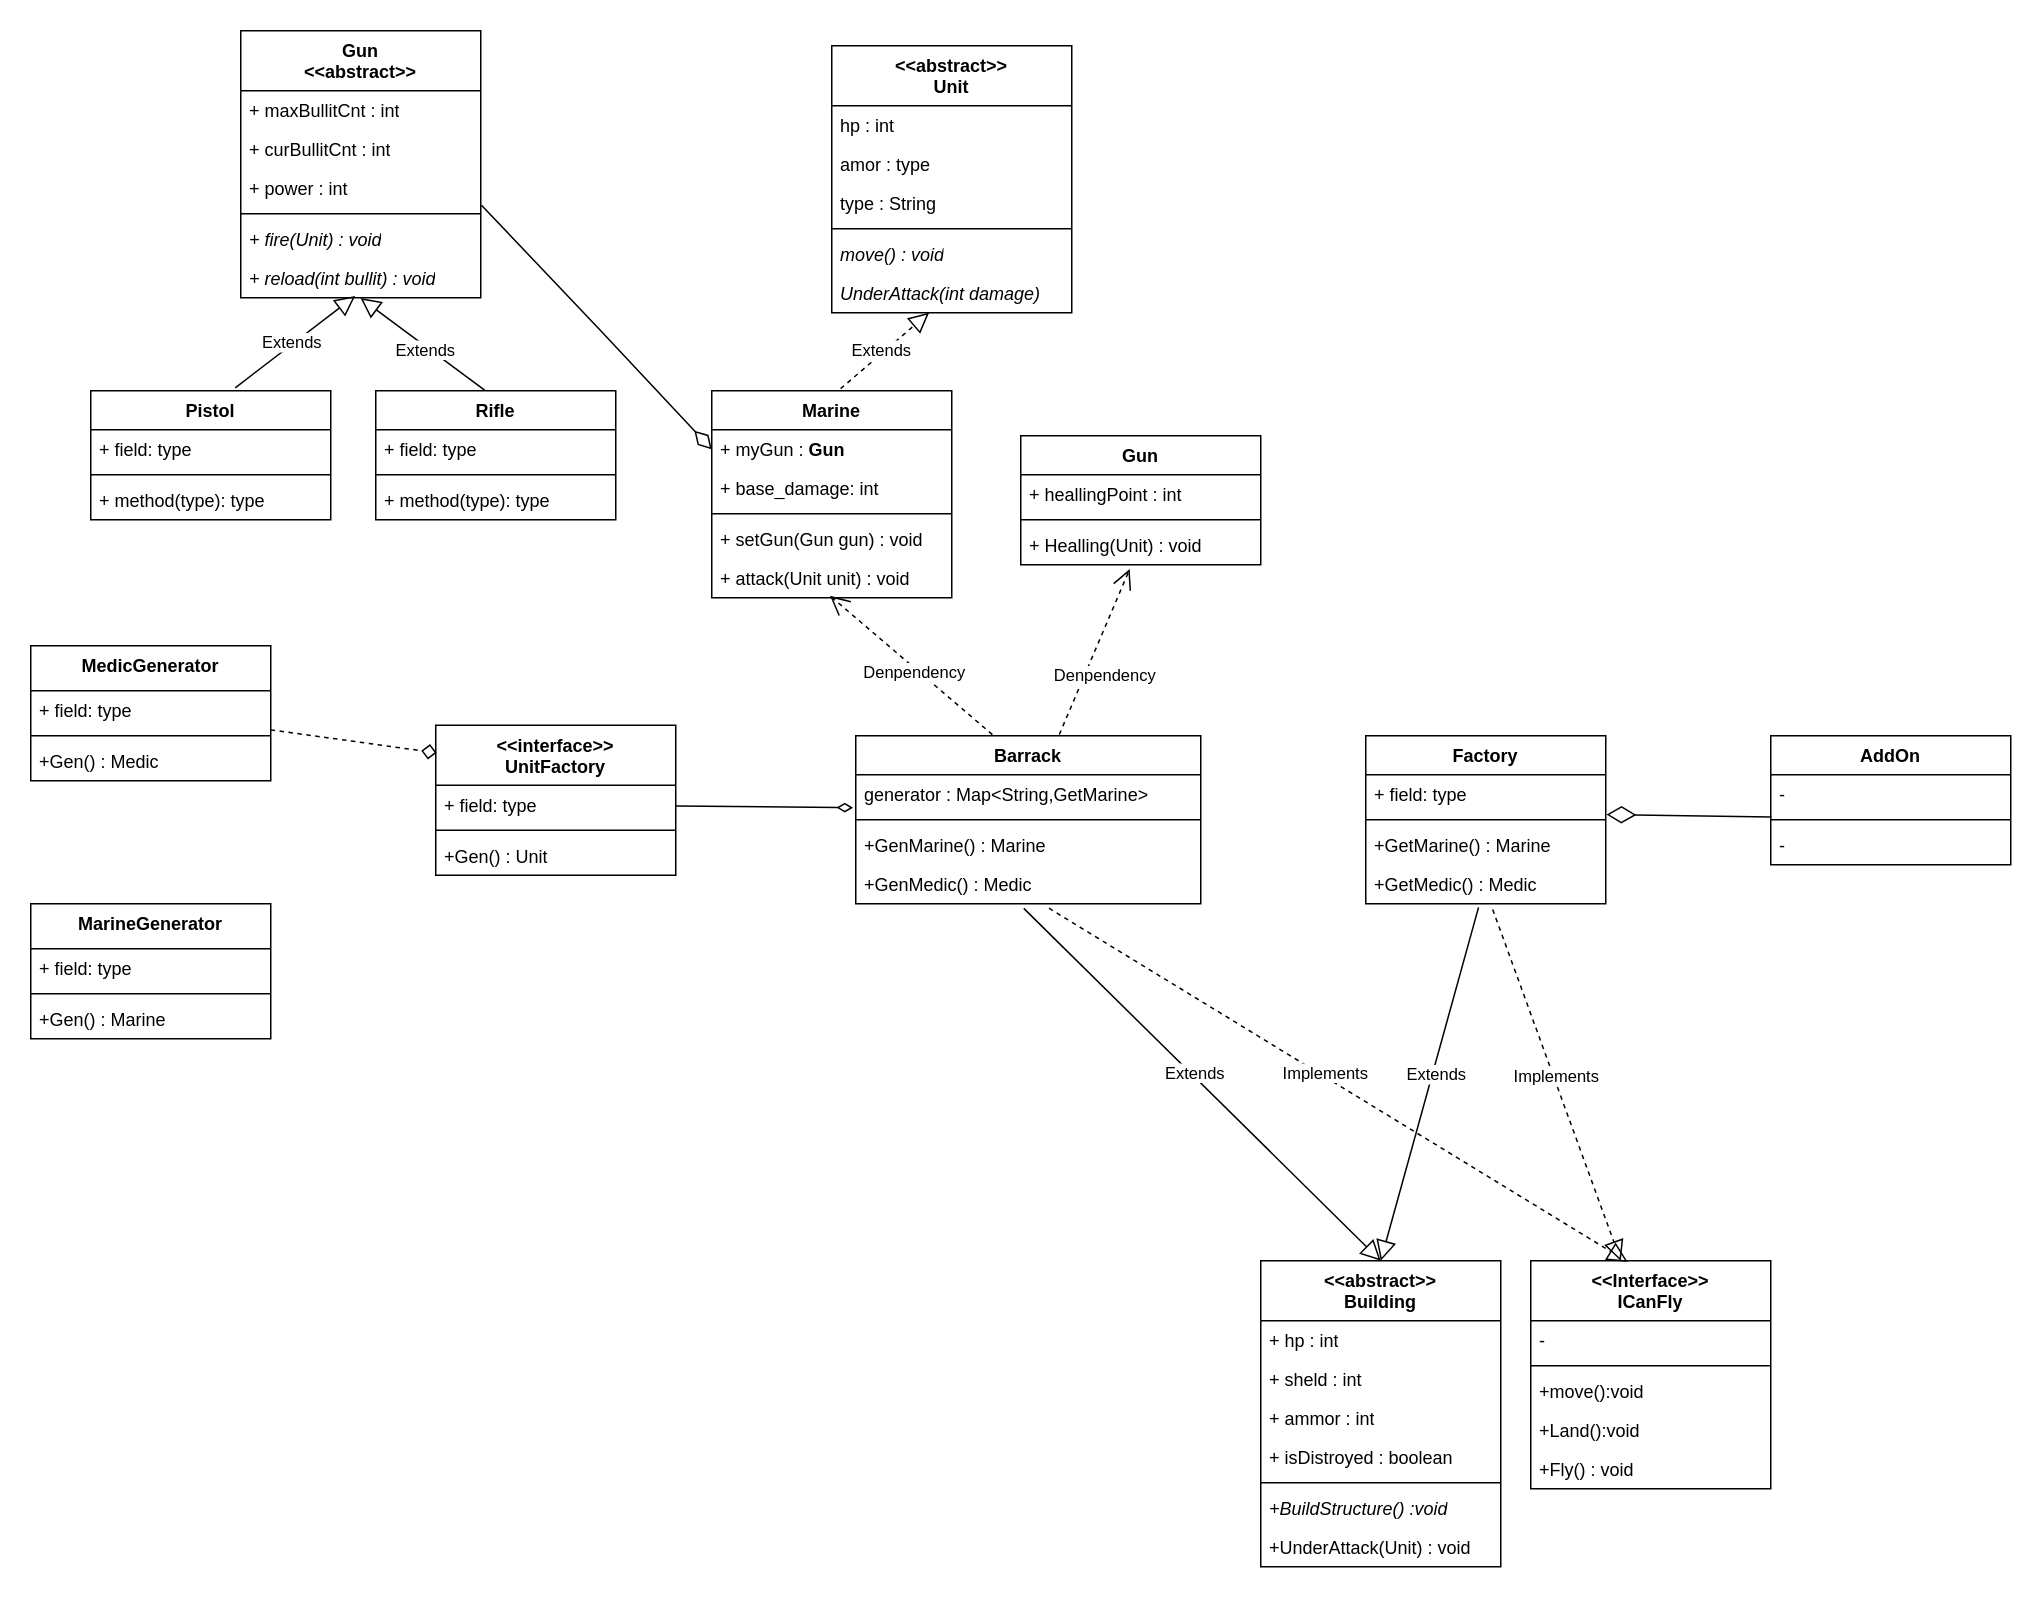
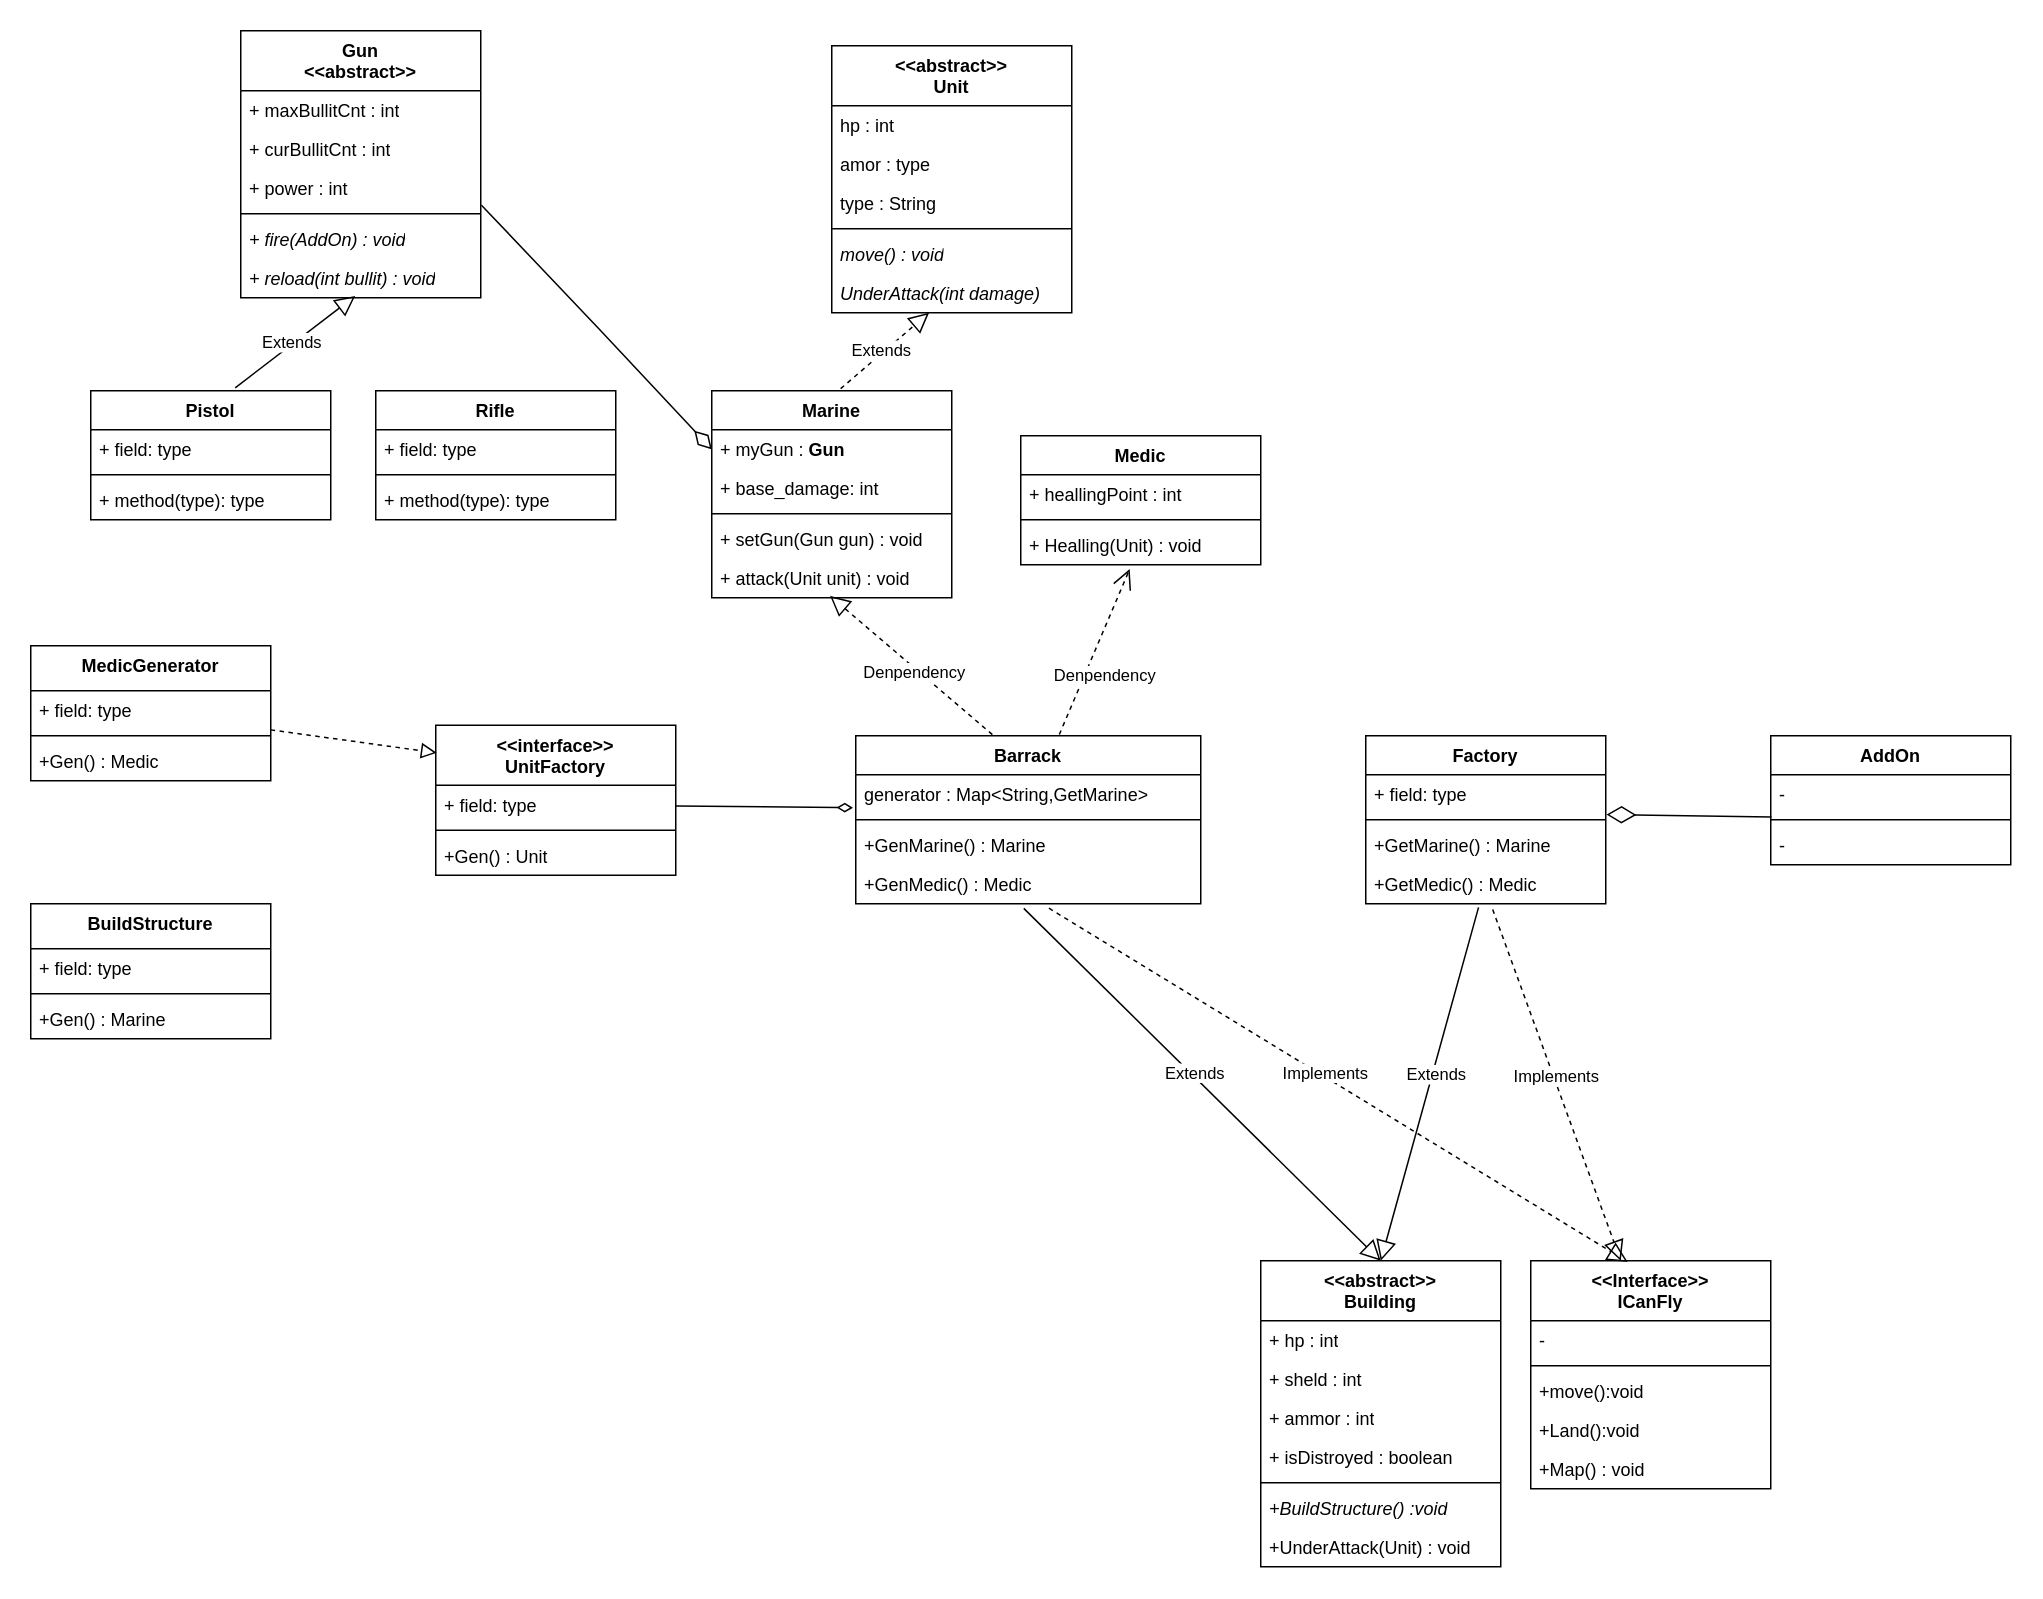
(329, 241) -> (337, 241)
(431, 350) -> none
(1141, 457) -> (1141, 457)
(841, 605) -> (846, 609)
(420, 751) -> (420, 750)
(151, 925) -> (151, 925)
(1594, 1471) -> (1596, 1471)
